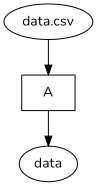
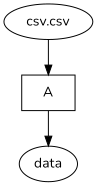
(48, 22) -> (48, 22)
